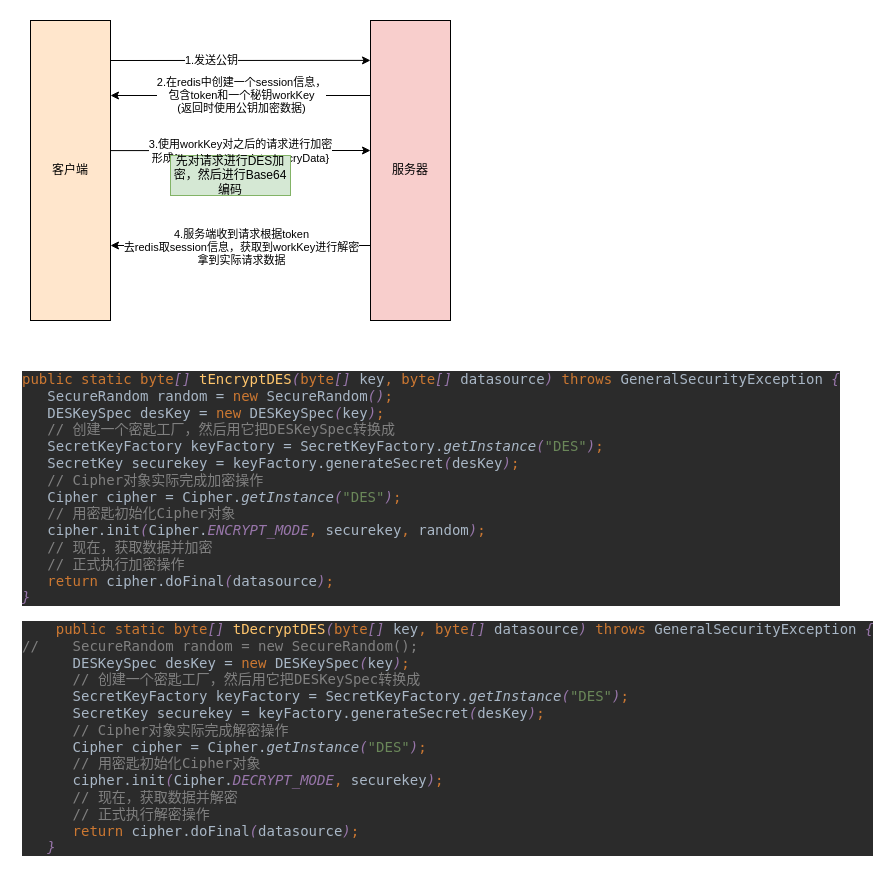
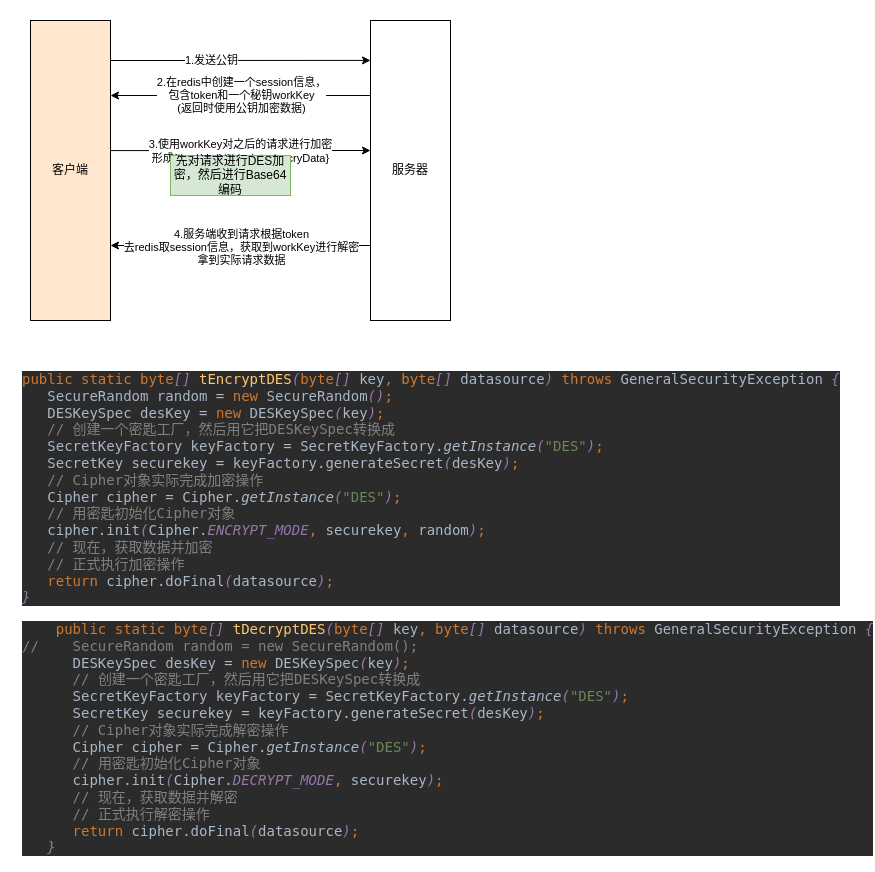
(411, 171) -> (411, 171)
